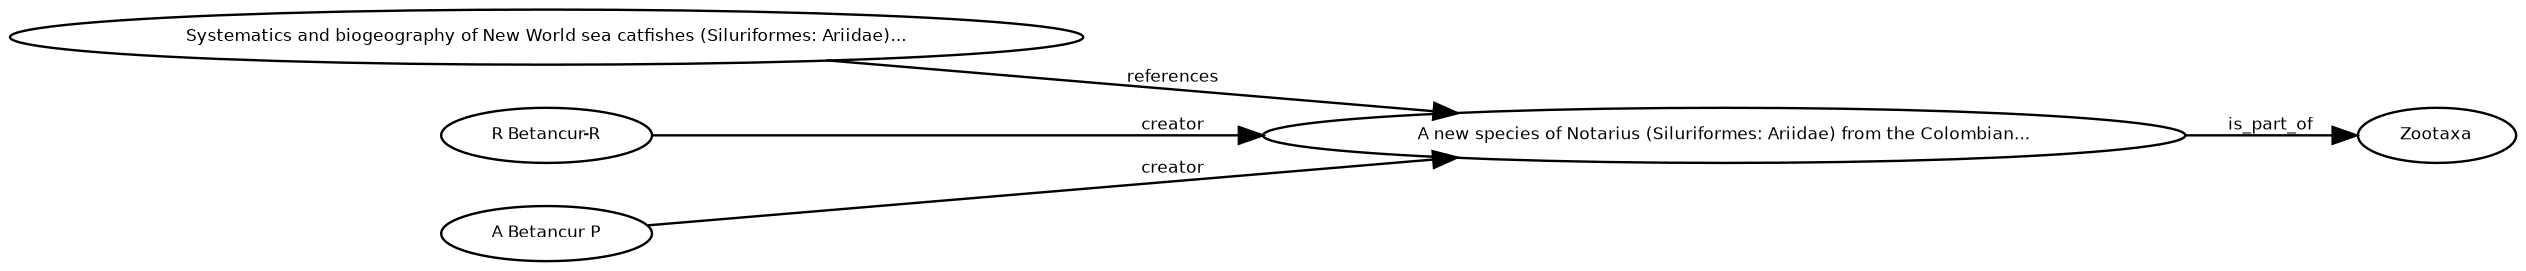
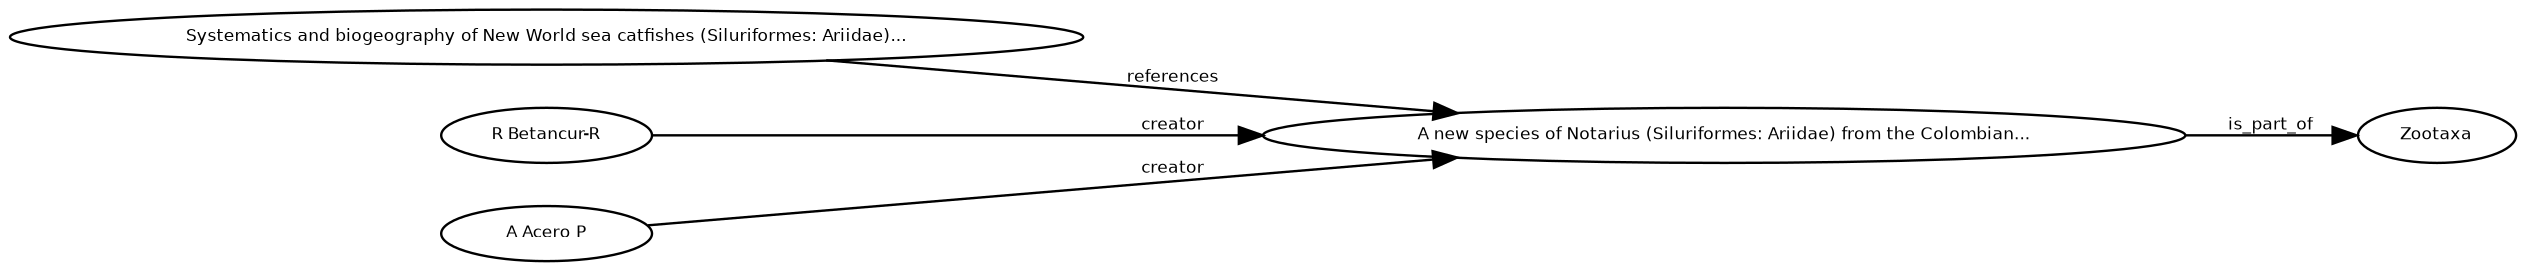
(547, 234) -> (547, 234)
